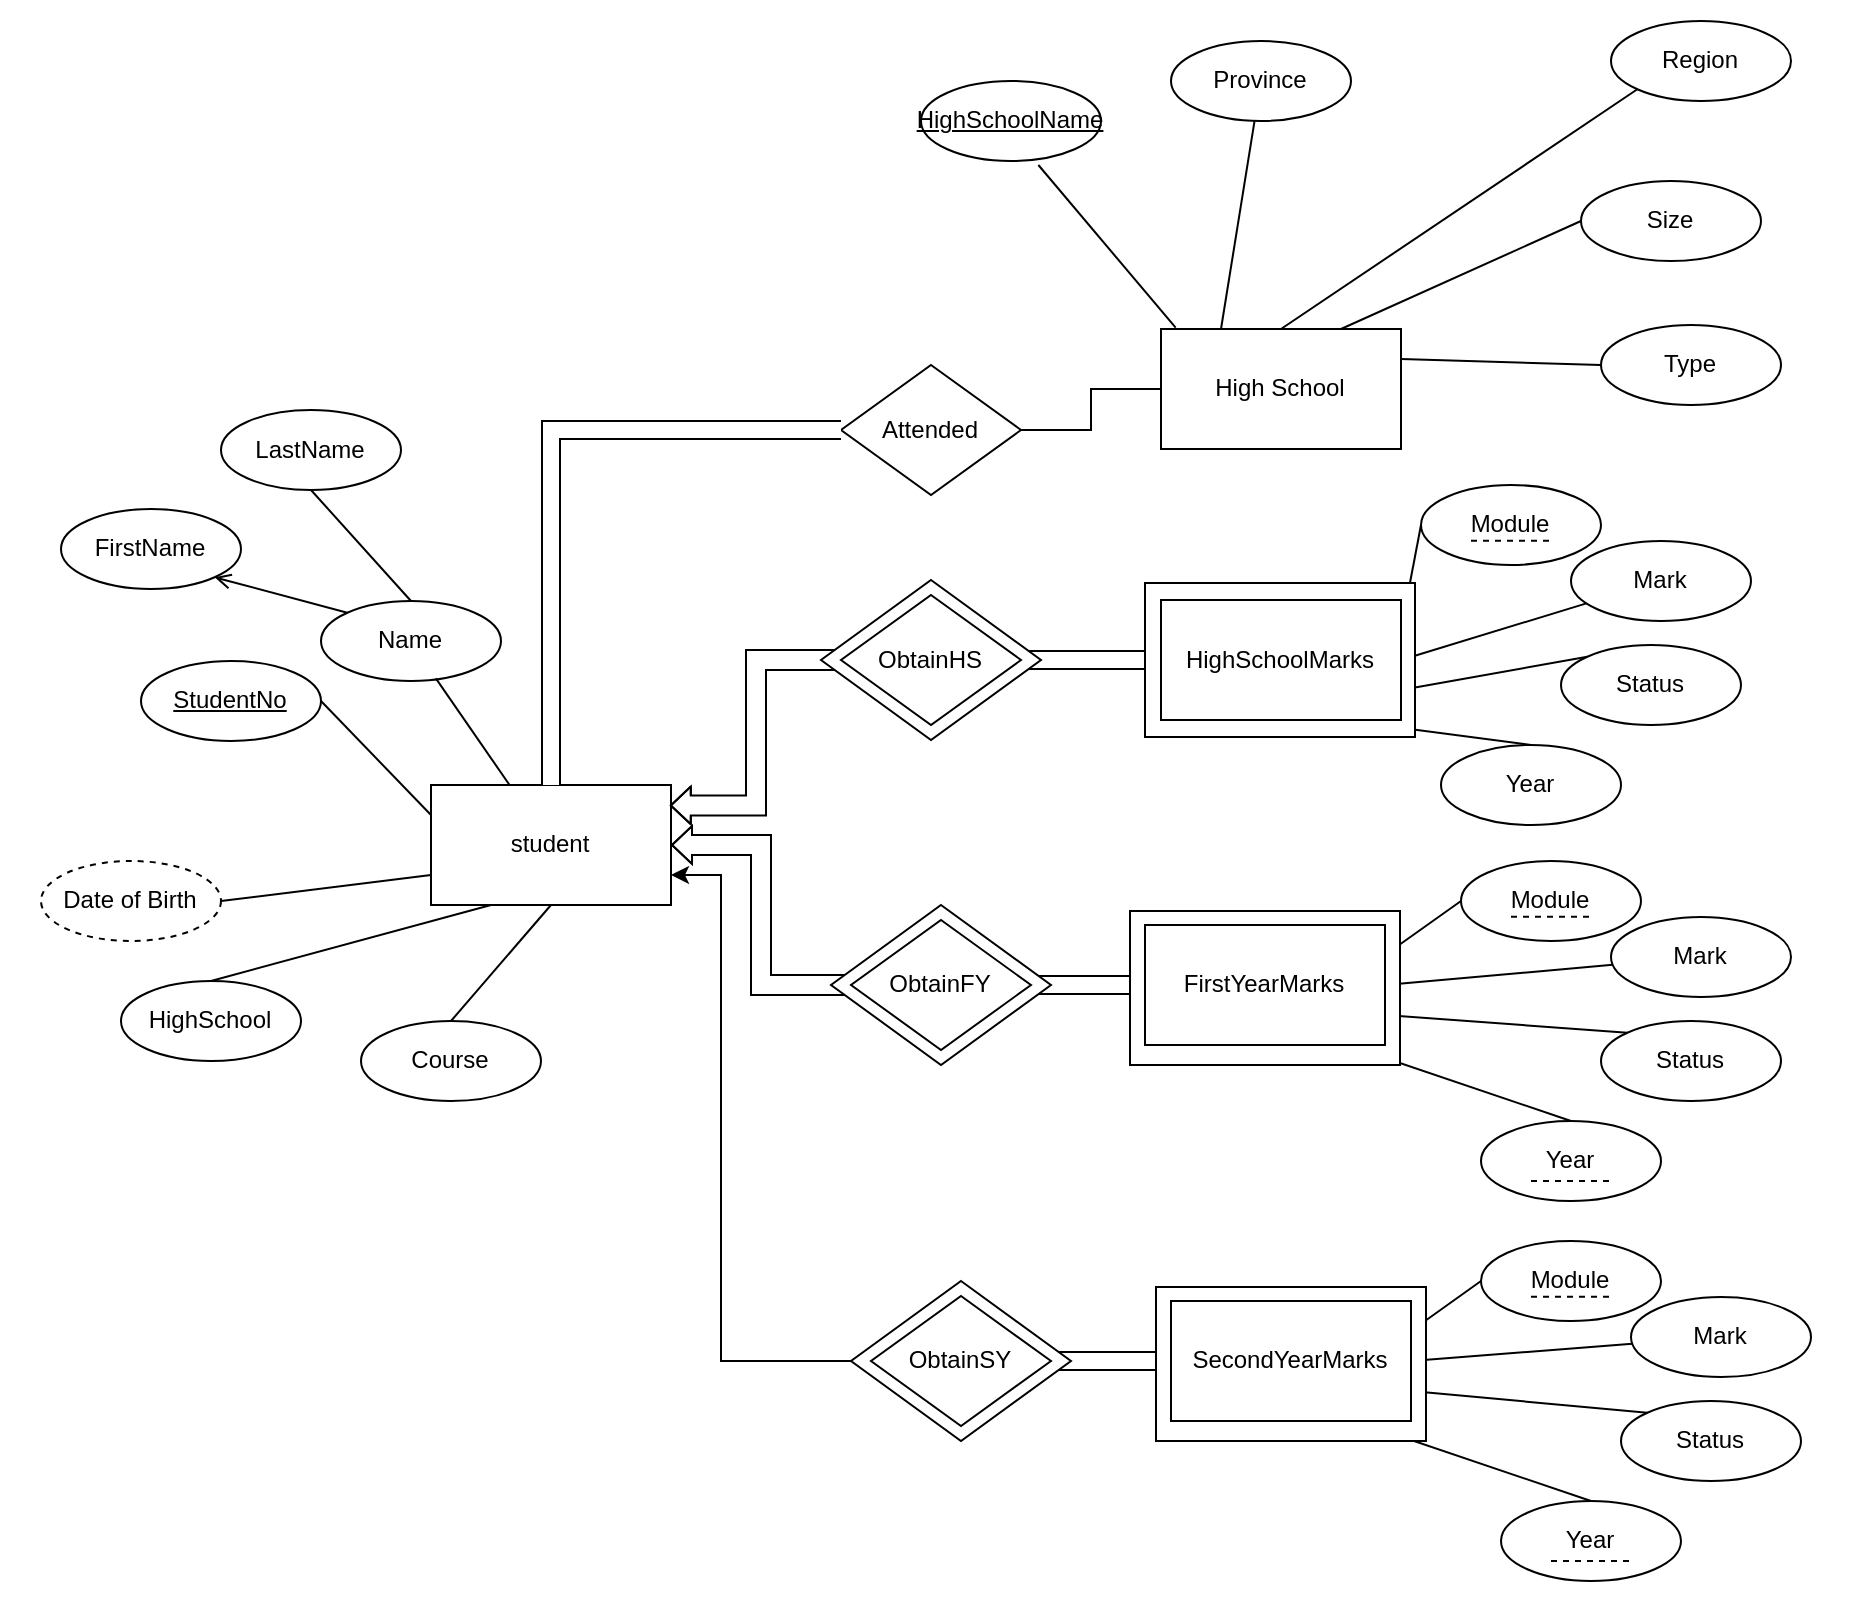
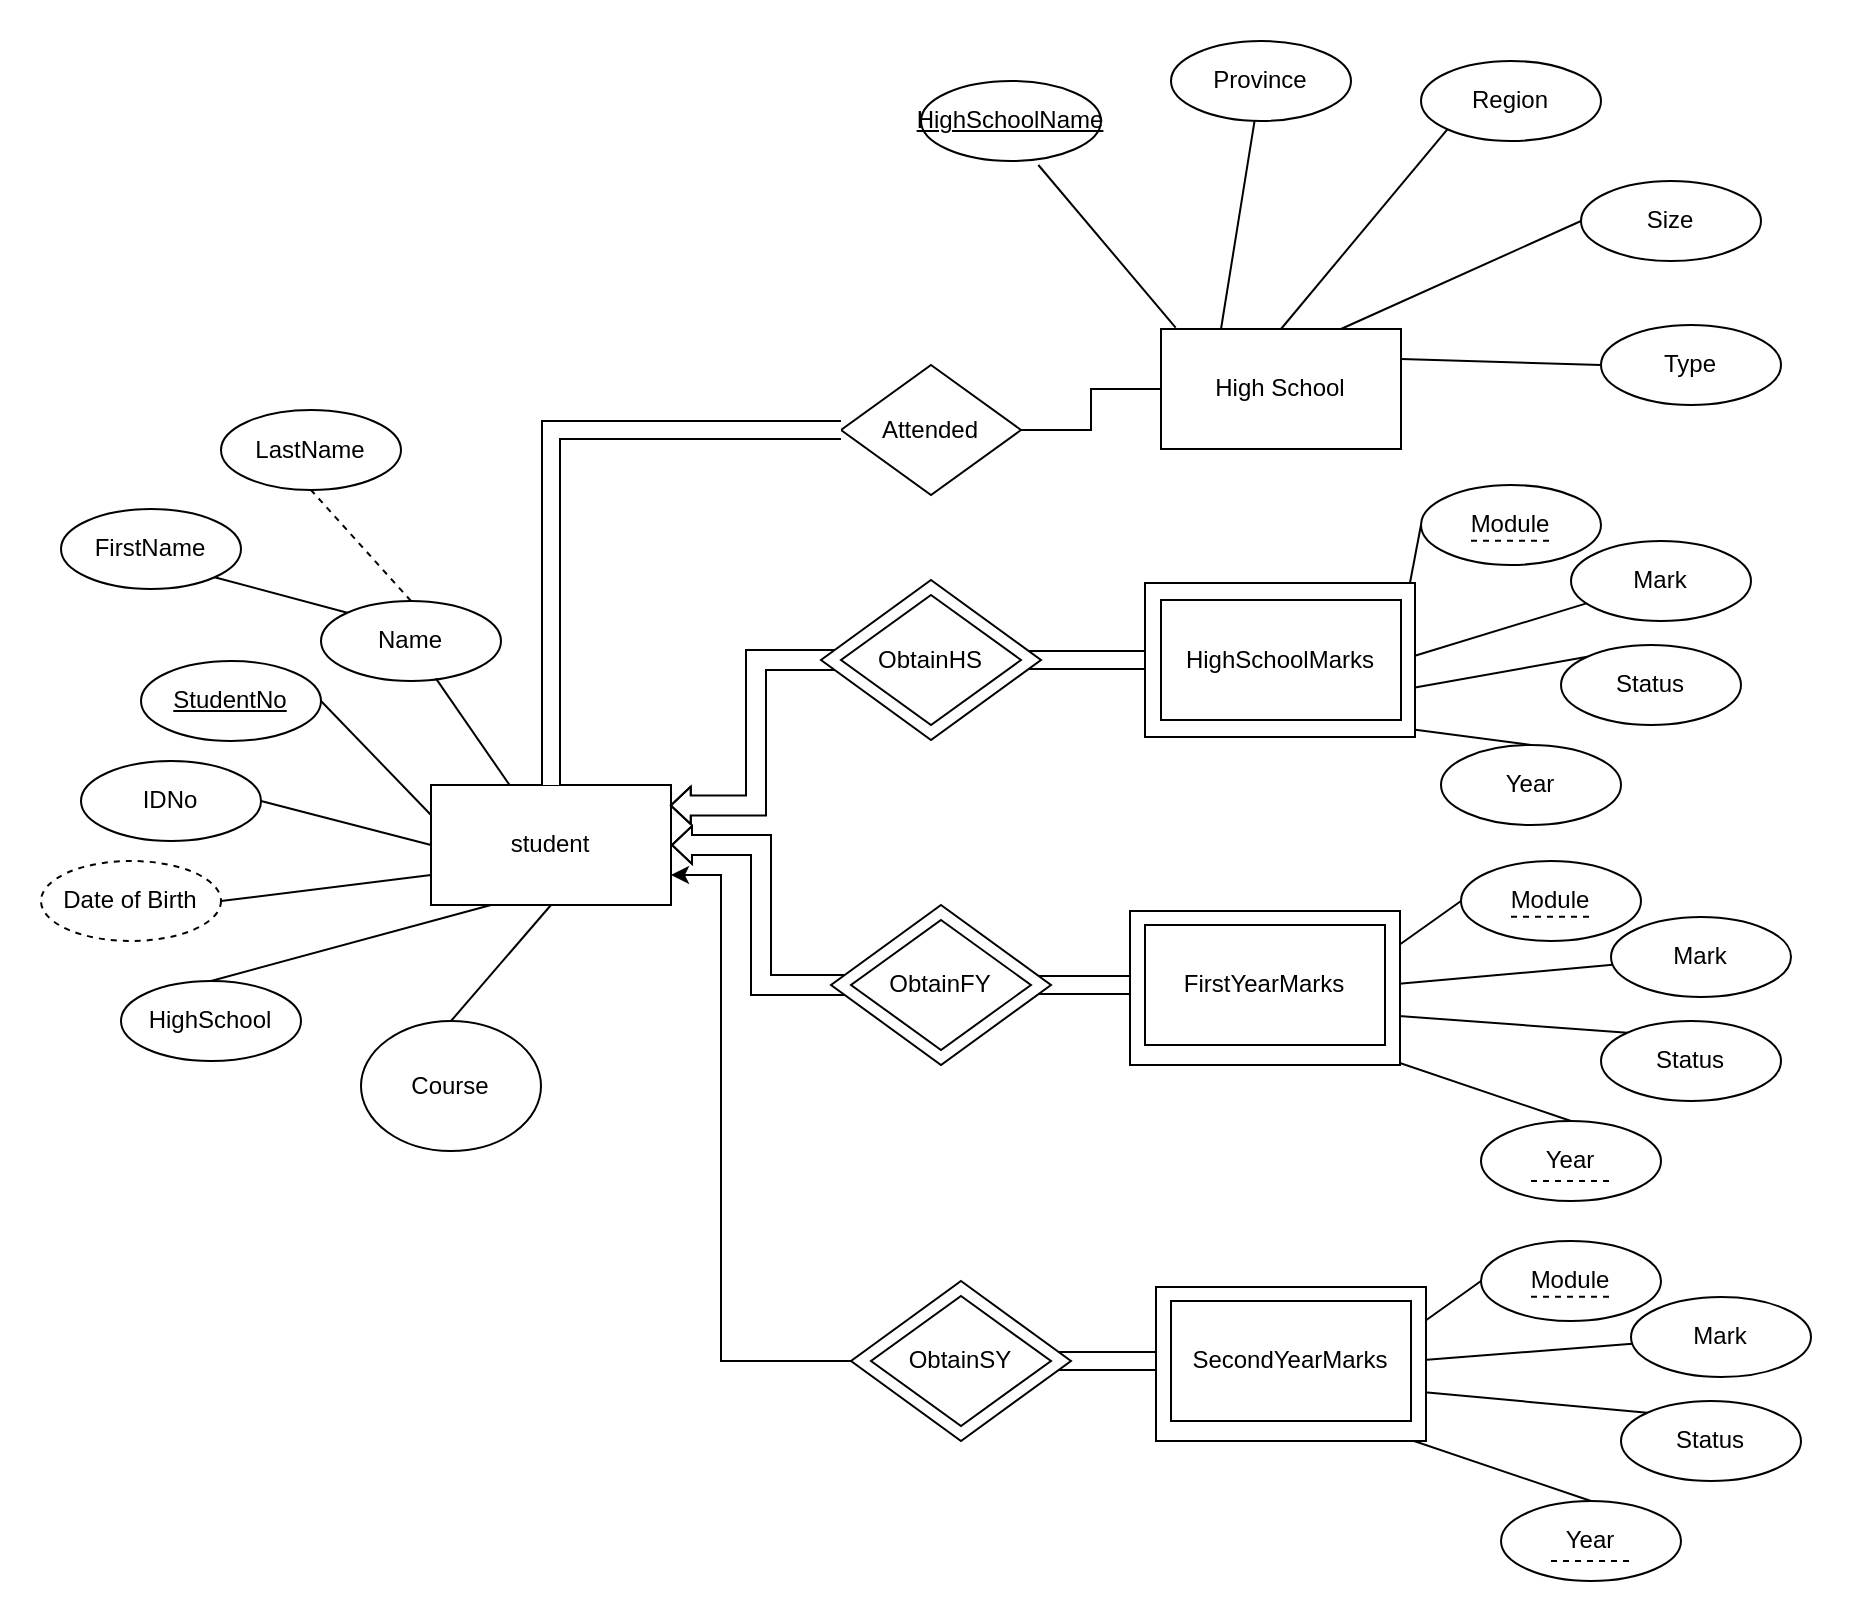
(1701, 61) -> (1511, 101)
(361, 545) -> (361, 545)
(222, 579) -> (220, 579)
none -> (171, 801)
none -> (346, 823)
(451, 1061) -> (451, 1086)
